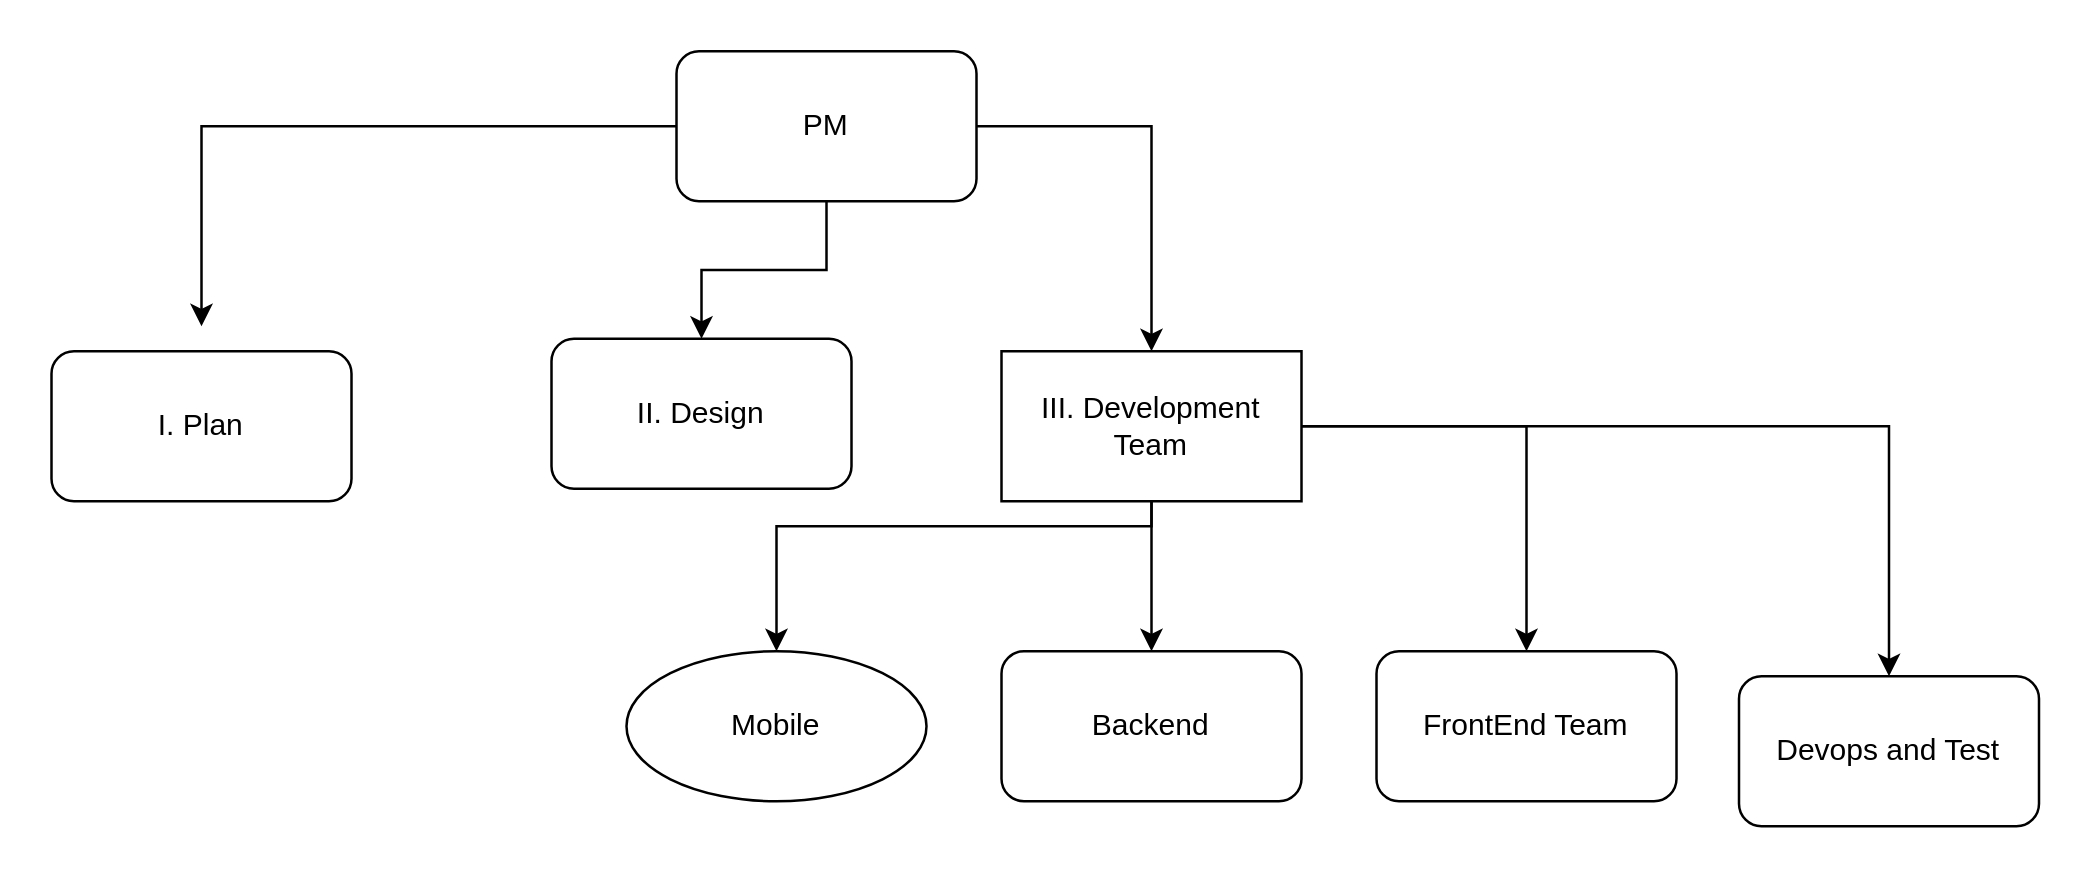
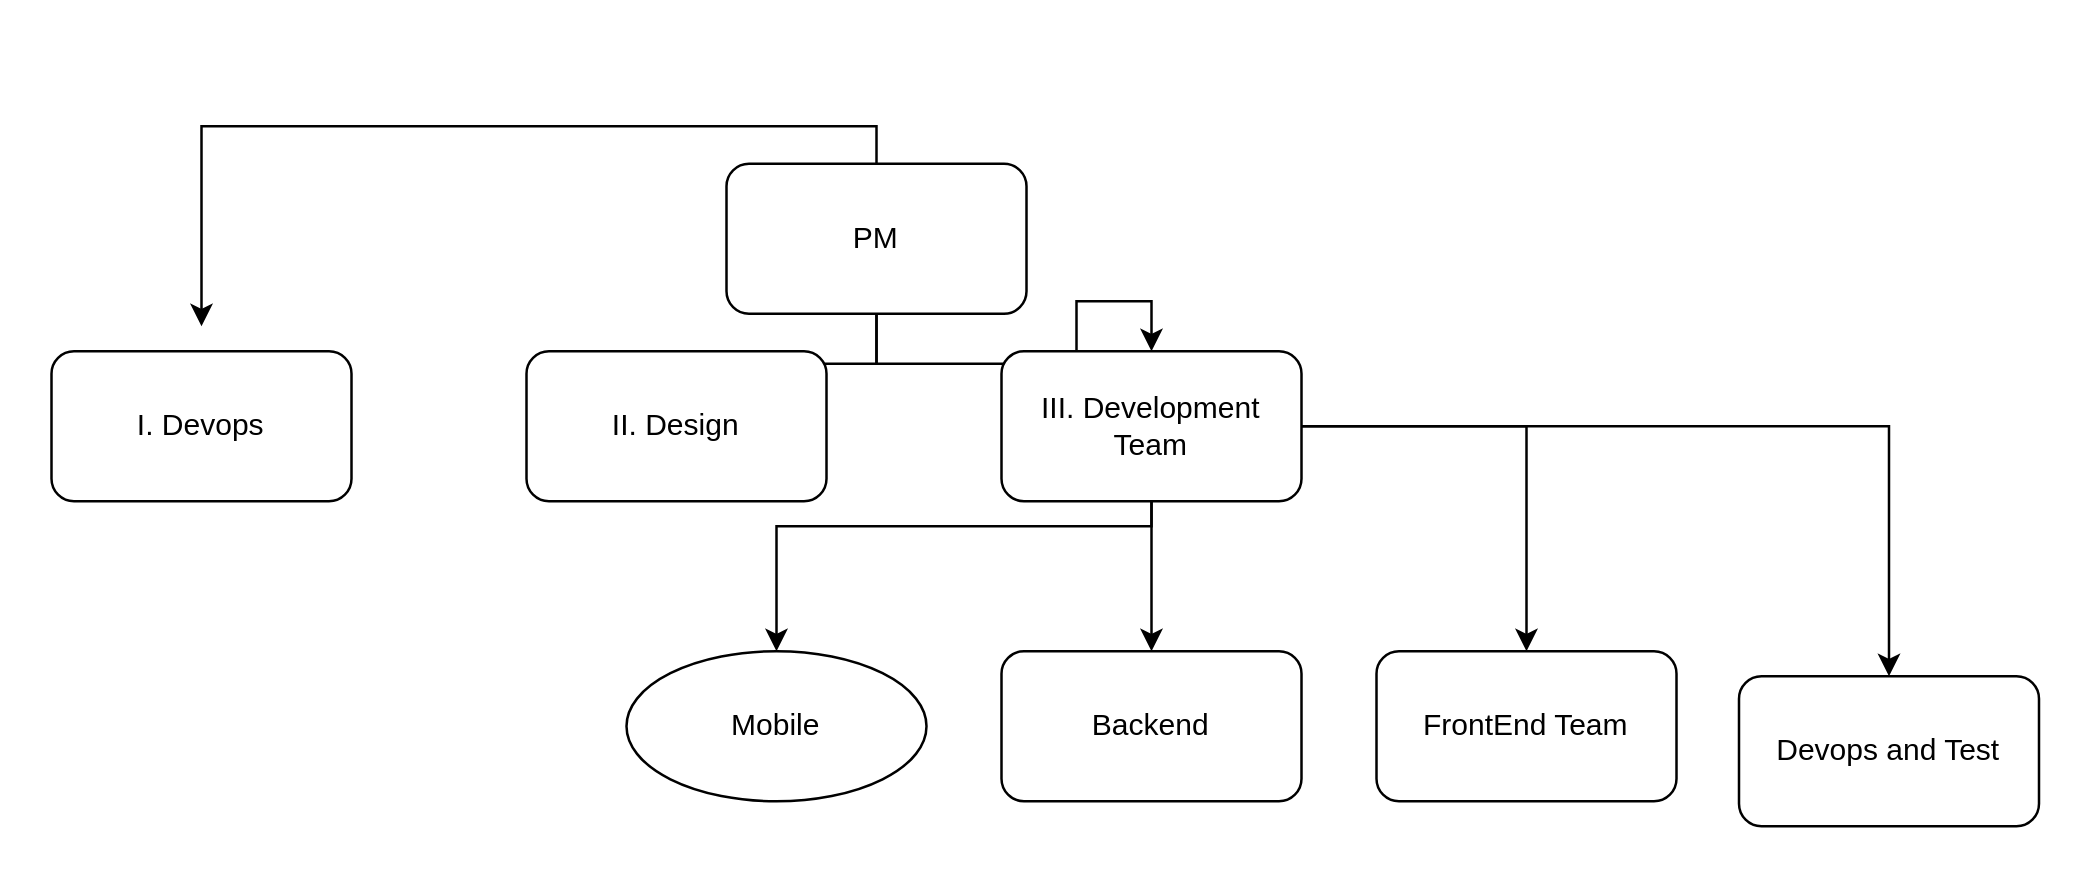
(826, 126) -> (876, 239)
(701, 414) -> (676, 426)
(201, 426) -> (201, 426)
(1151, 426) -> (1151, 426)
